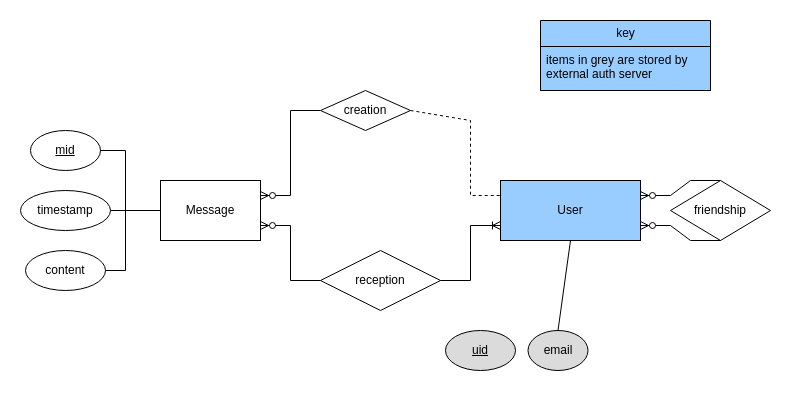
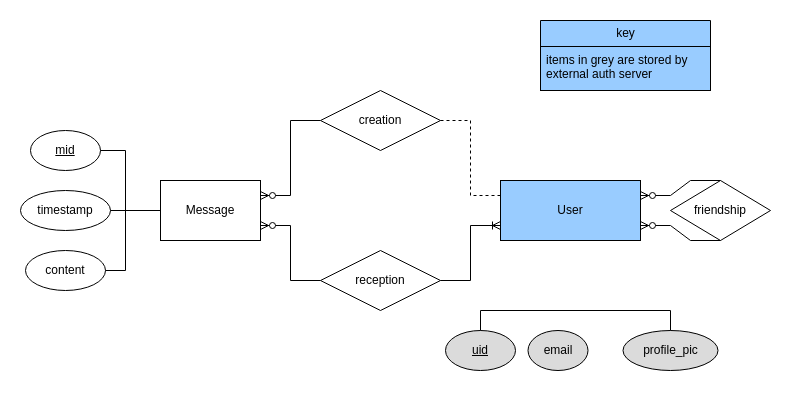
(366, 111) -> (381, 121)
(564, 286) -> none
none -> (576, 311)
none -> (671, 351)
